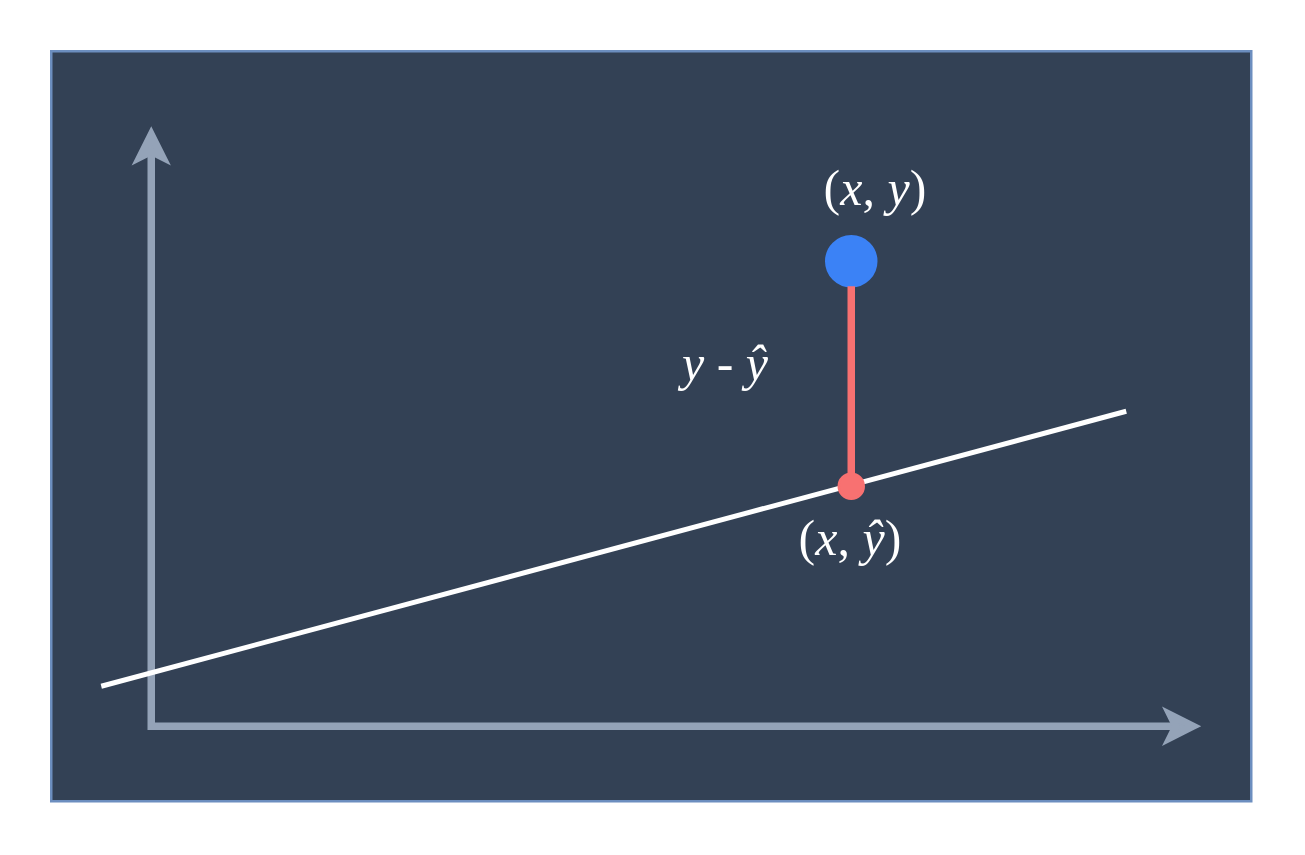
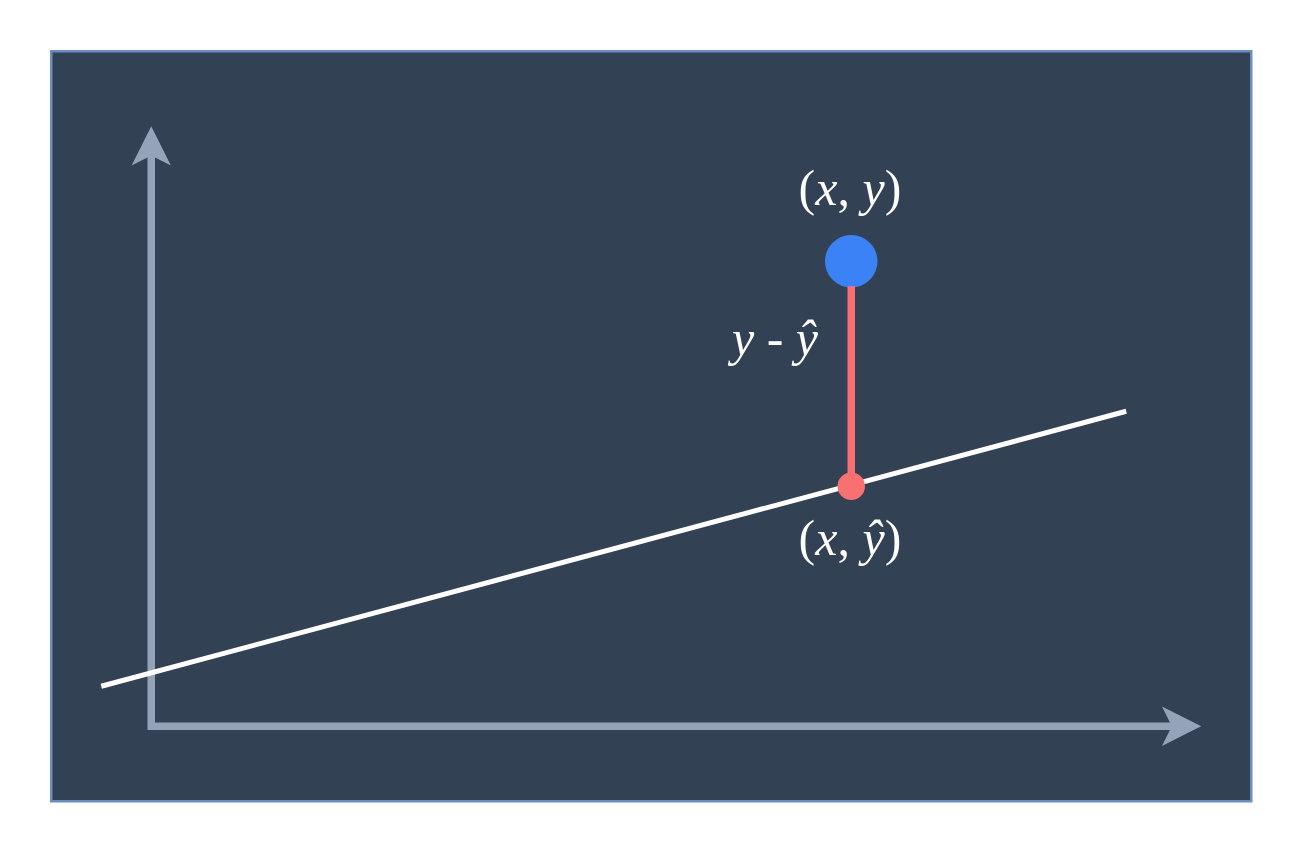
(876, 186) -> (851, 186)
(726, 361) -> (776, 336)
